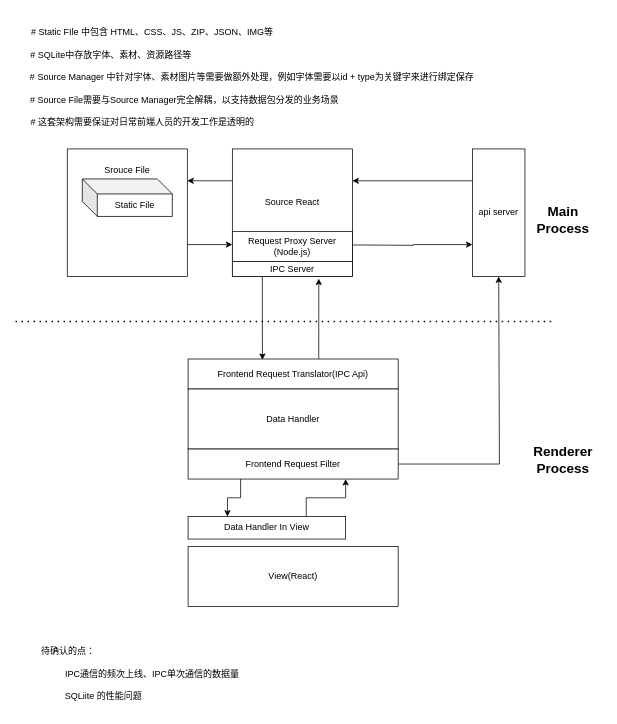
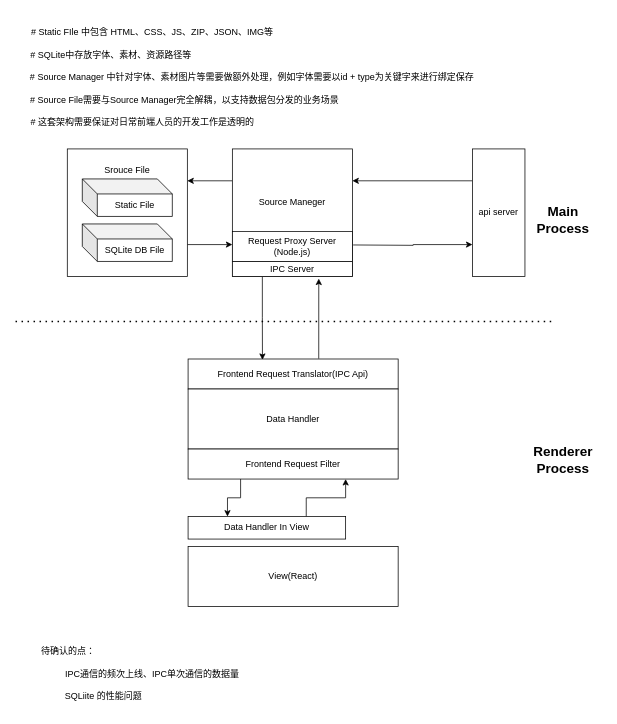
(292, 213) -> (292, 213)
none -> (127, 243)
(499, 430) -> none
